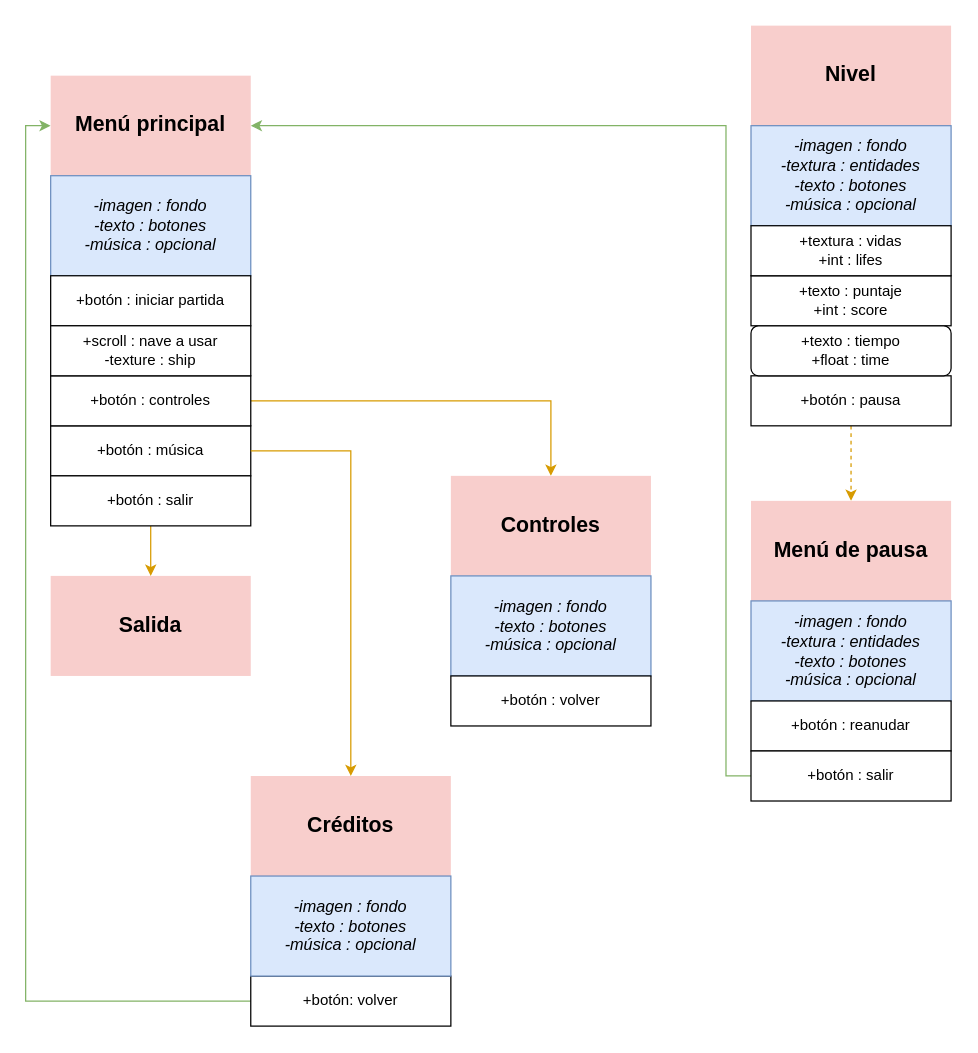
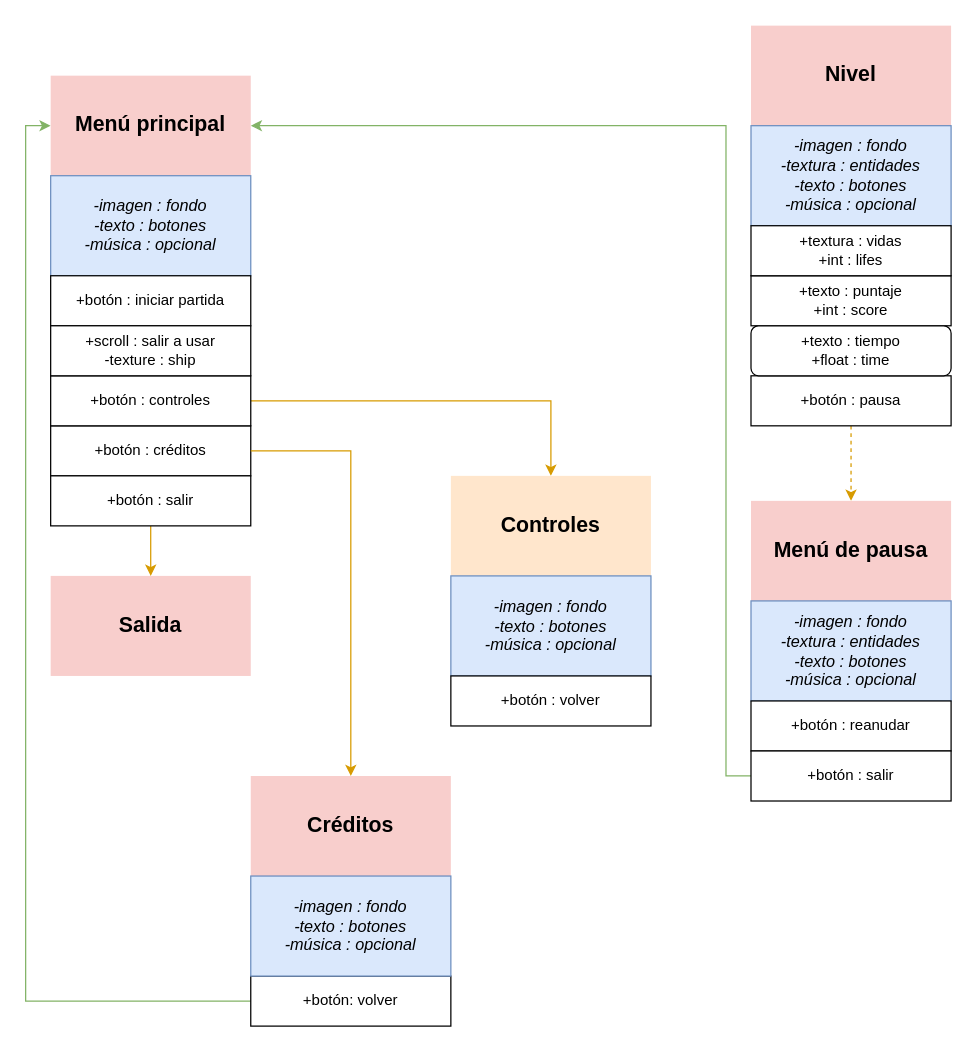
(151, 351) -> (151, 351)
(151, 451) -> (151, 451)
(551, 526) -> (551, 526)
